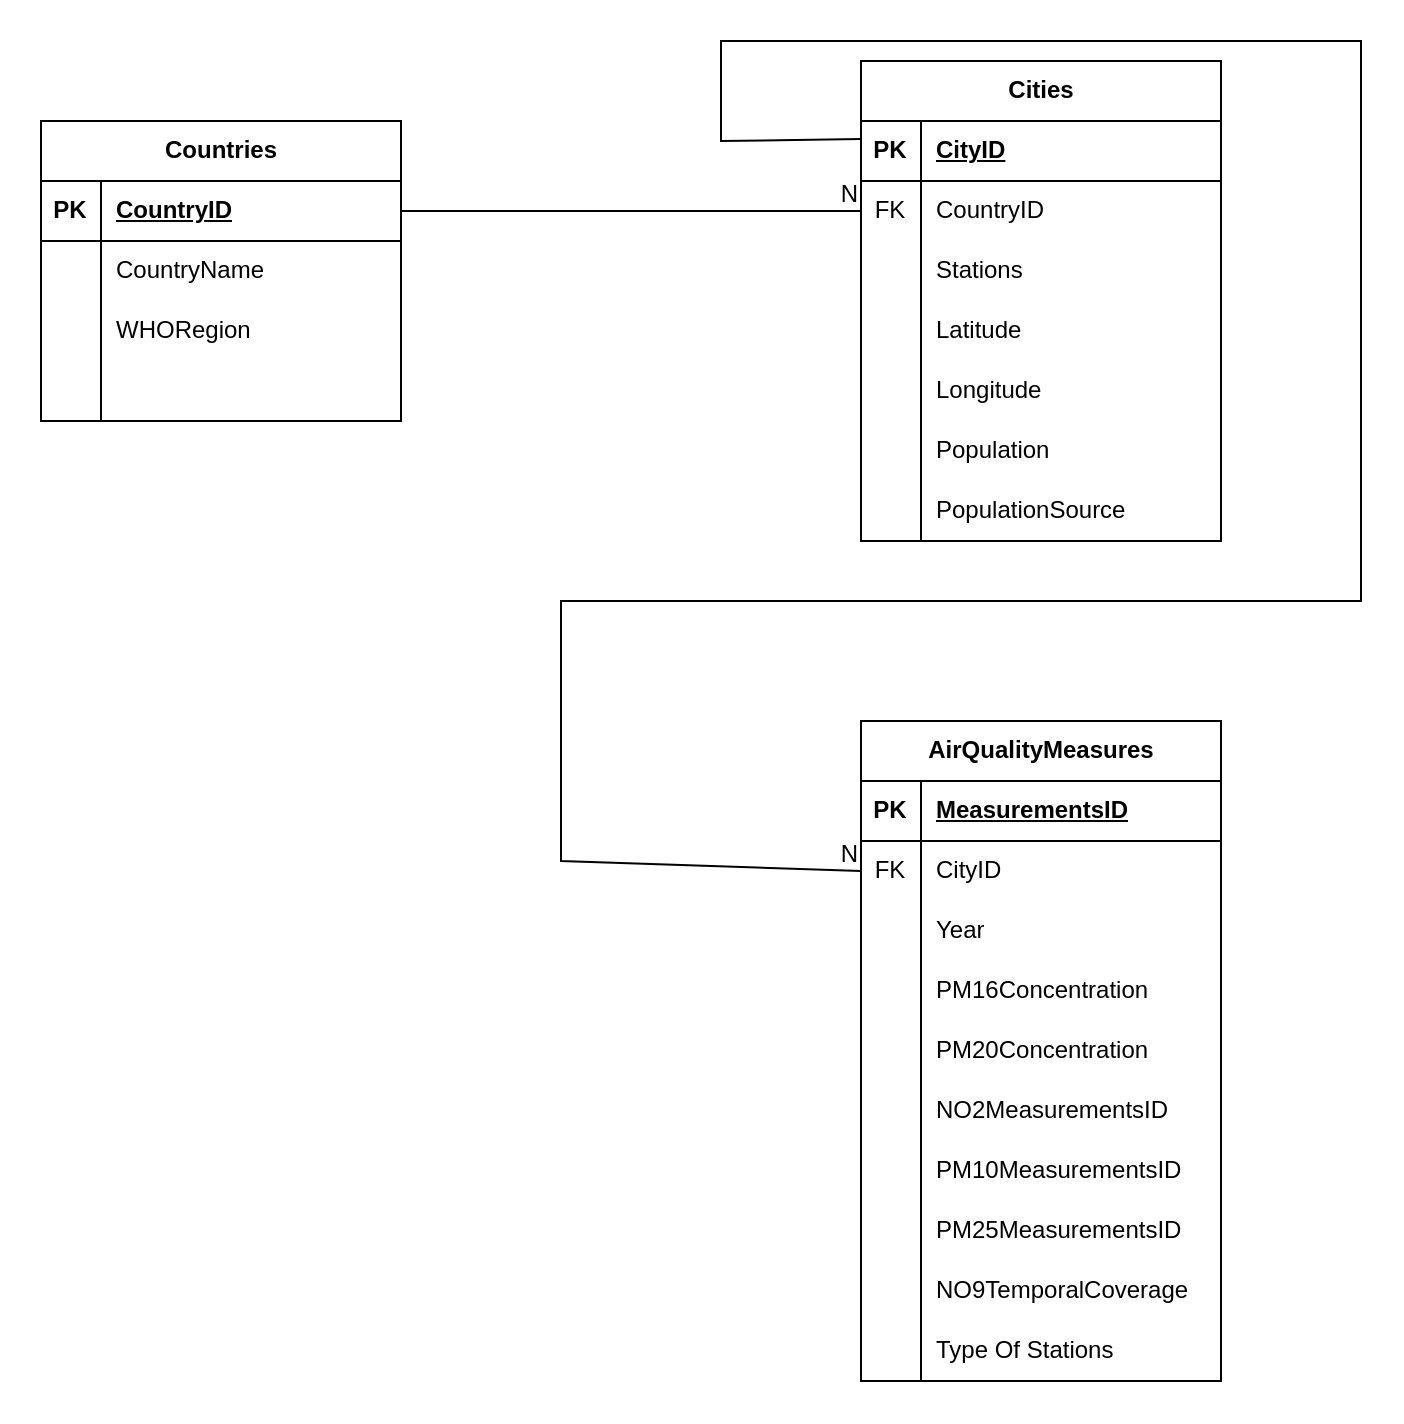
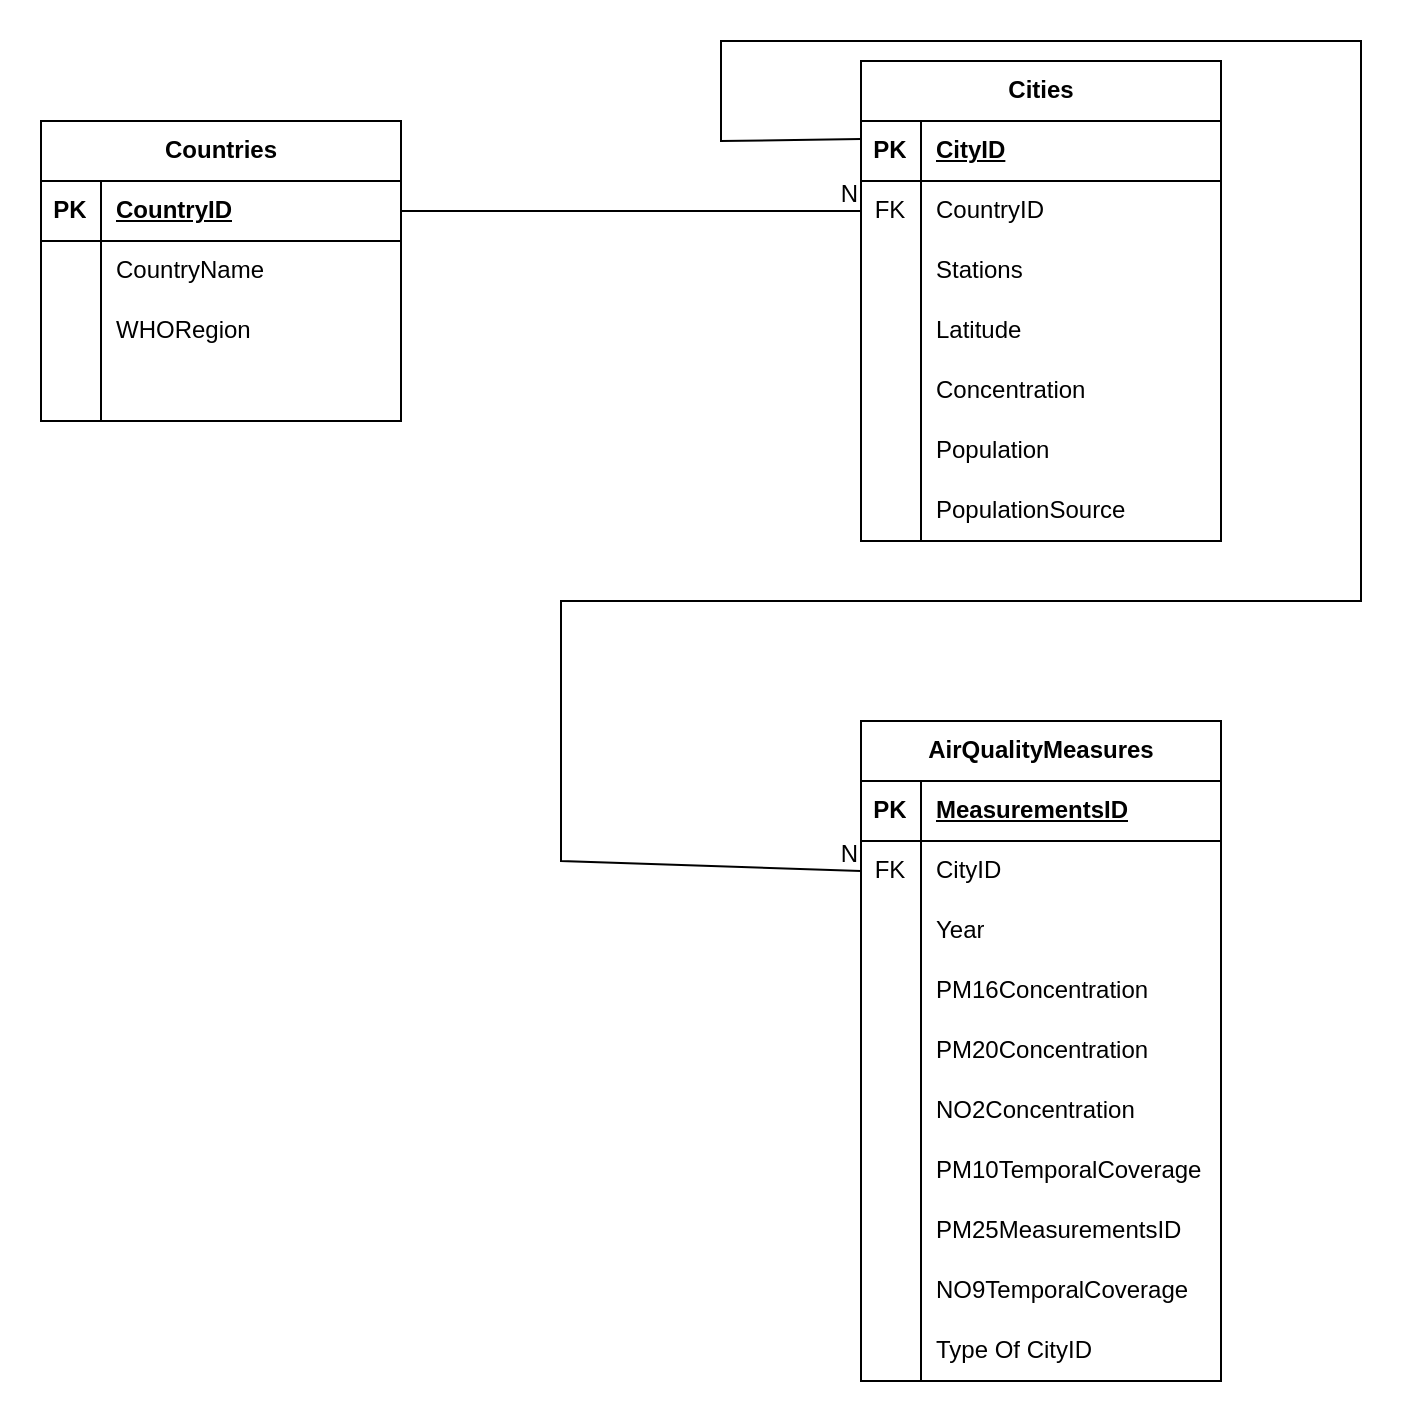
(994, 391) -> (1021, 391)
(1051, 1111) -> (1041, 1111)
(1058, 1171) -> (1068, 1171)
(1035, 1351) -> (1022, 1351)
